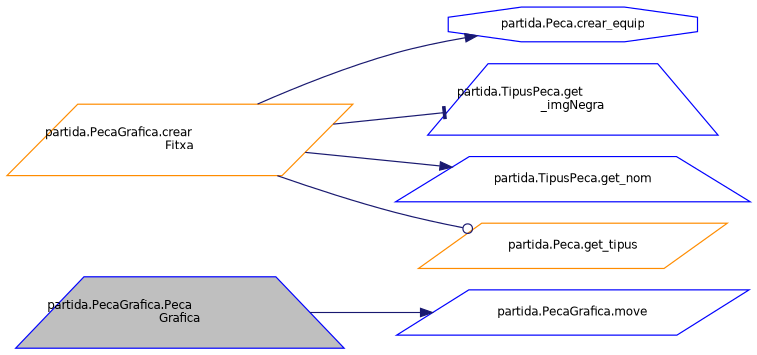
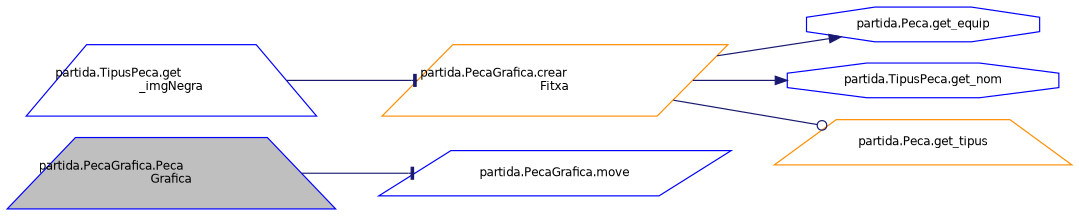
(573, 24) -> (923, 24)
(387, 119) -> (349, 80)
(573, 179) -> (923, 80)
(573, 246) -> (923, 142)
(365, 312) -> (355, 173)
